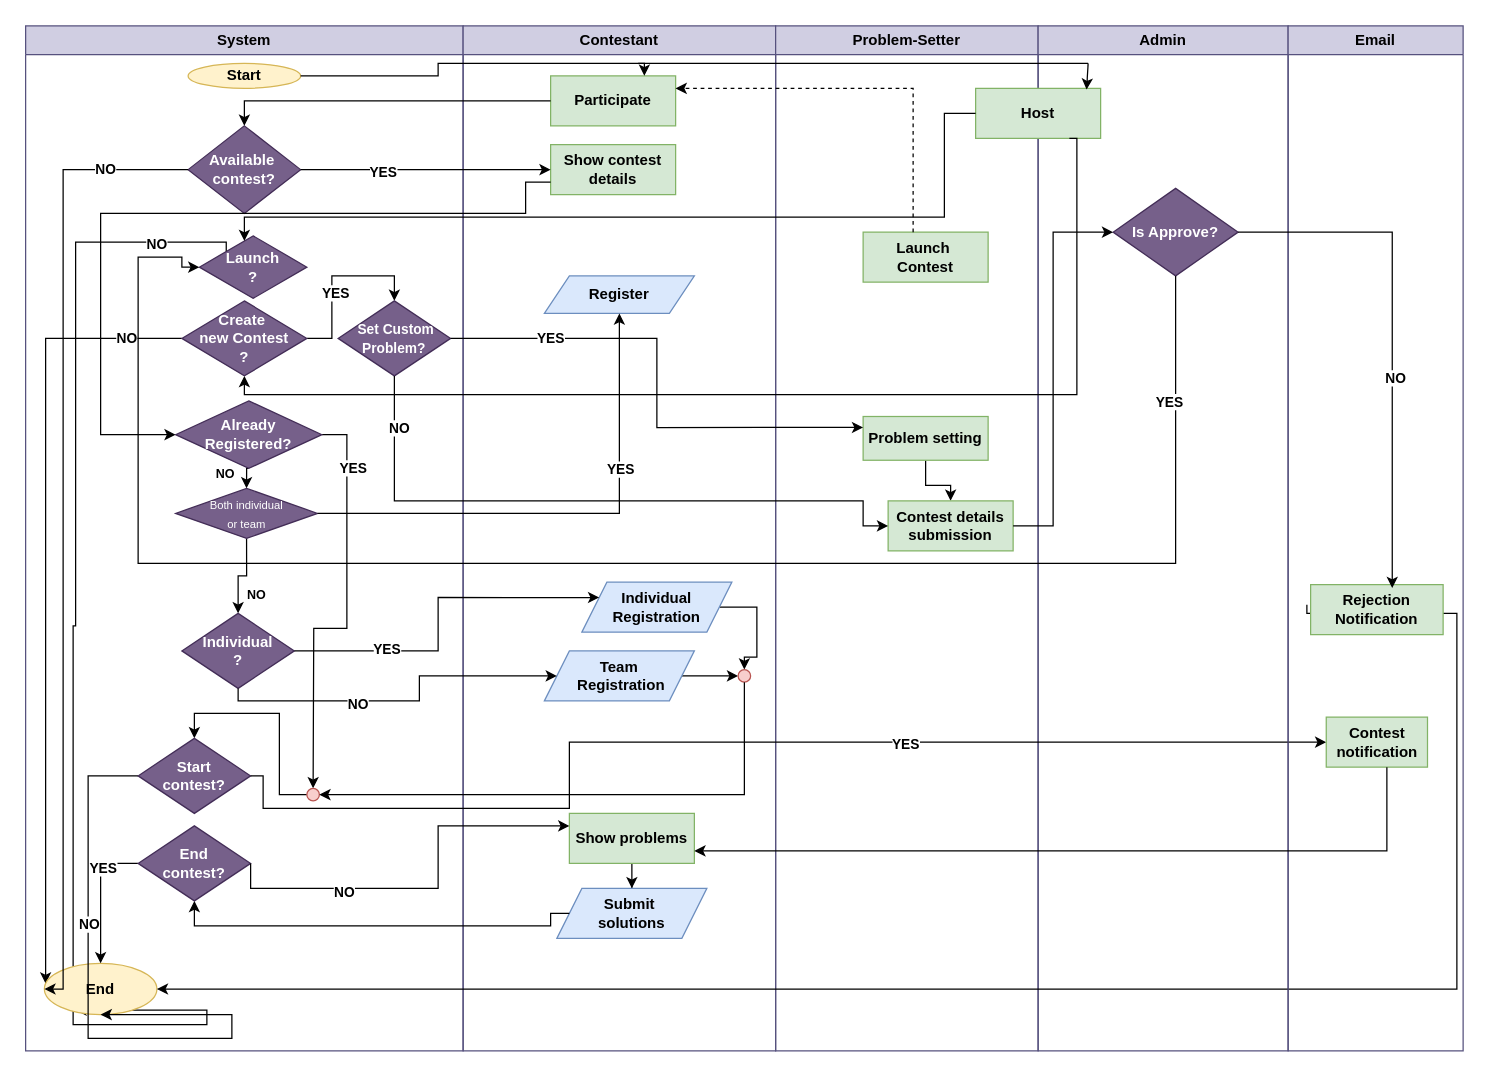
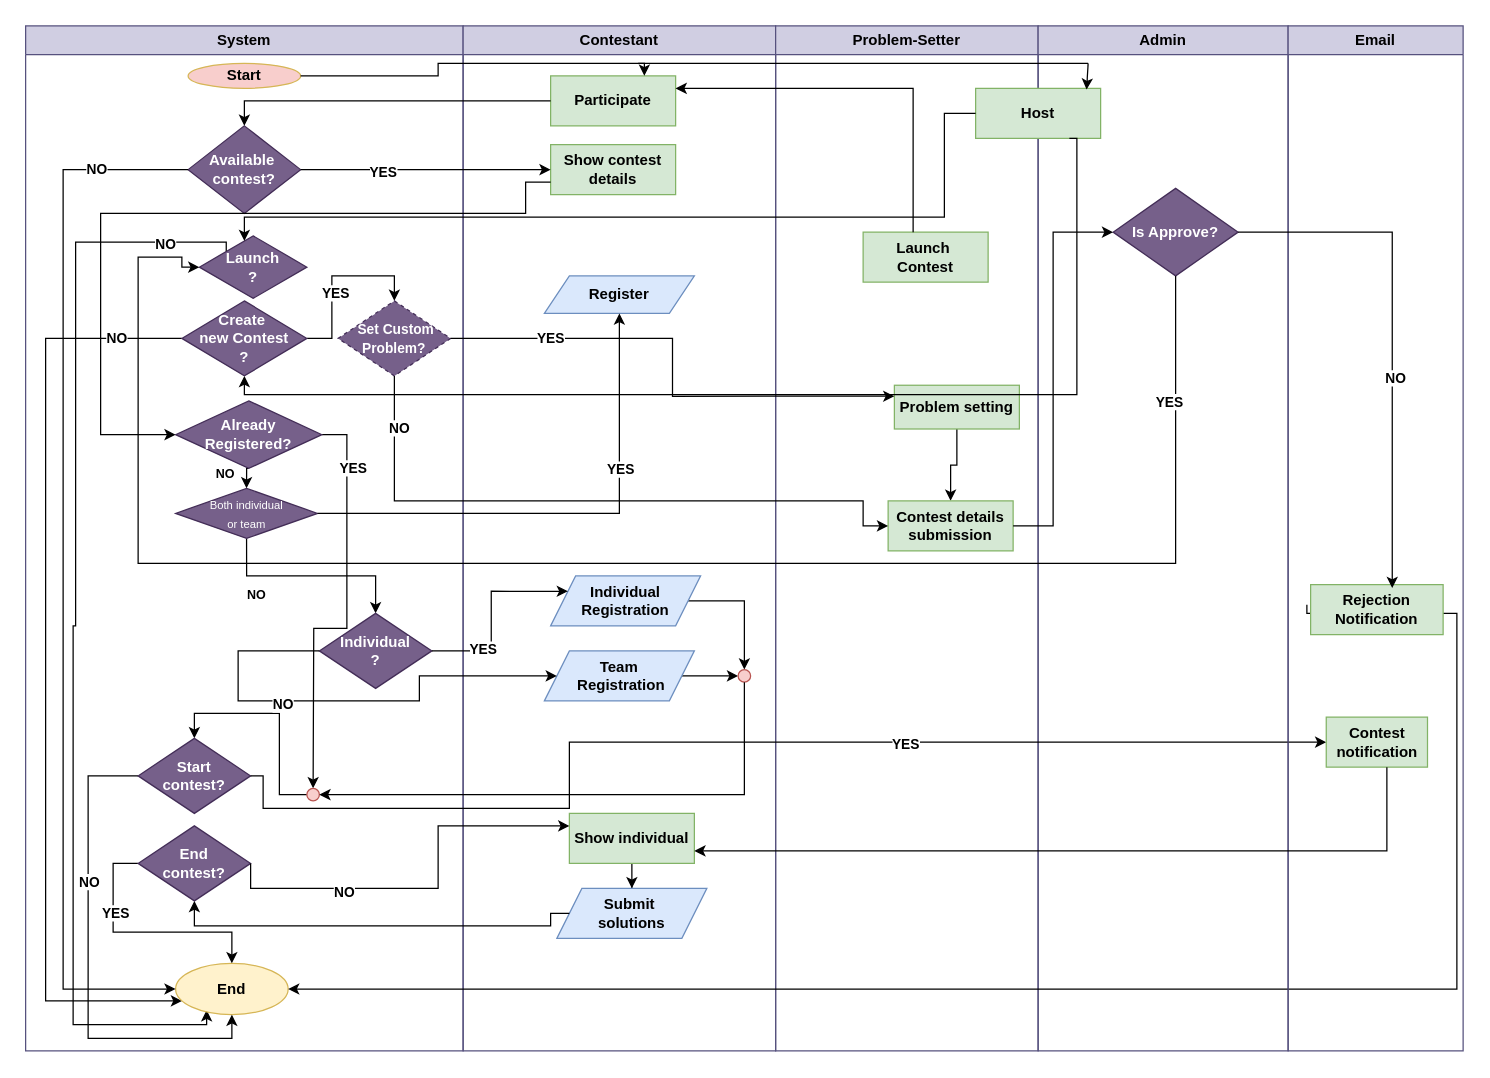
(244, 76) -> (244, 76)
(869, 88) -> (869, 88)
(394, 338) -> (394, 338)
(926, 438) -> (957, 407)
(657, 607) -> (626, 601)
(238, 651) -> (376, 651)
(632, 838) -> (632, 838)
(101, 989) -> (232, 989)
